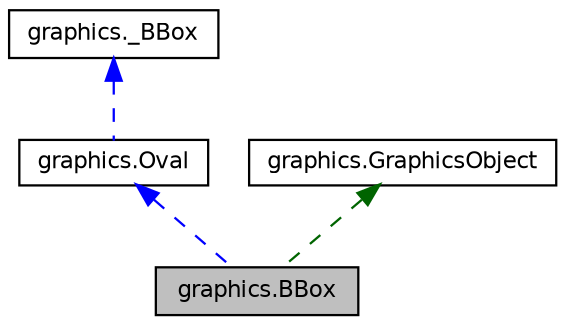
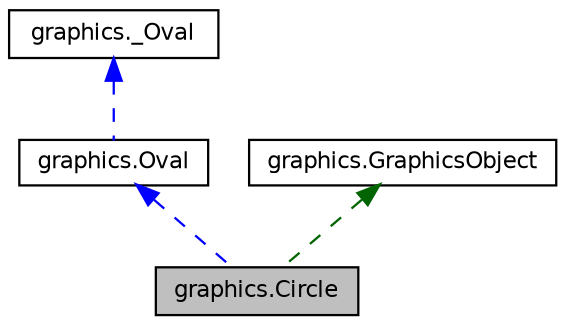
(114, 34) -> (114, 34)
(257, 291) -> (257, 291)
